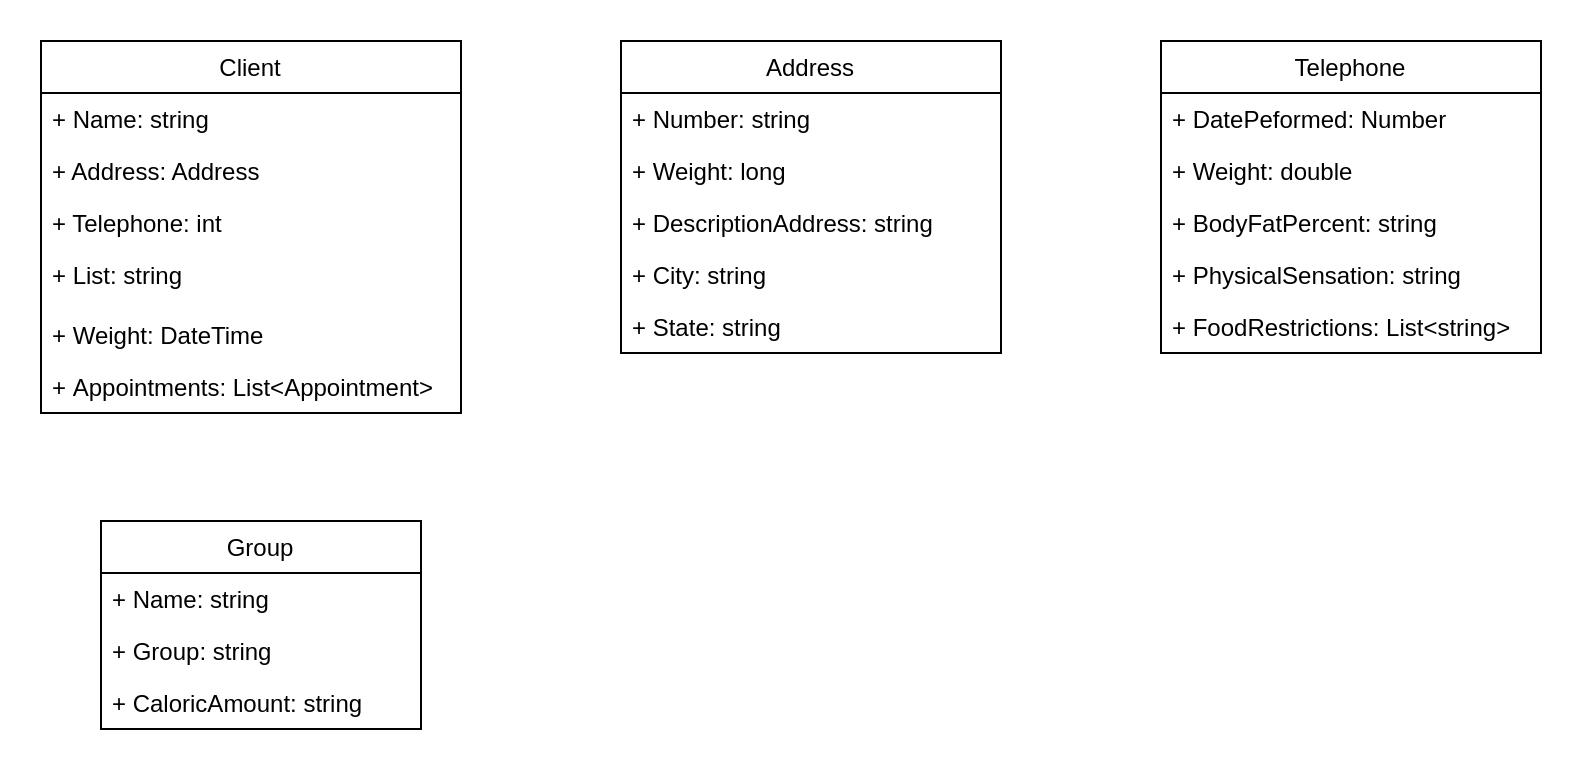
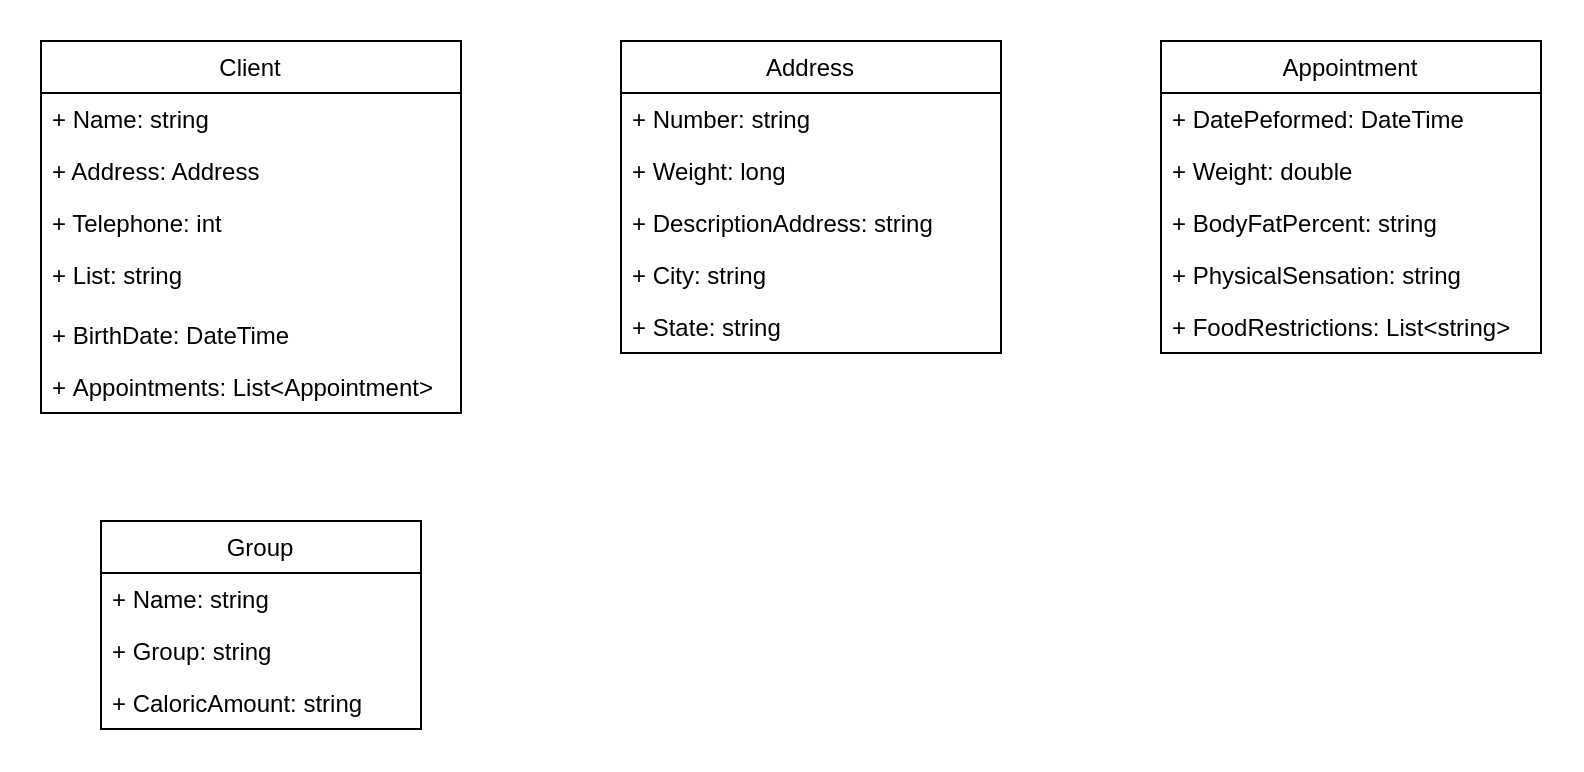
(1350, 68) -> (1350, 68)
(1310, 120) -> (1321, 120)
(157, 336) -> (178, 336)
